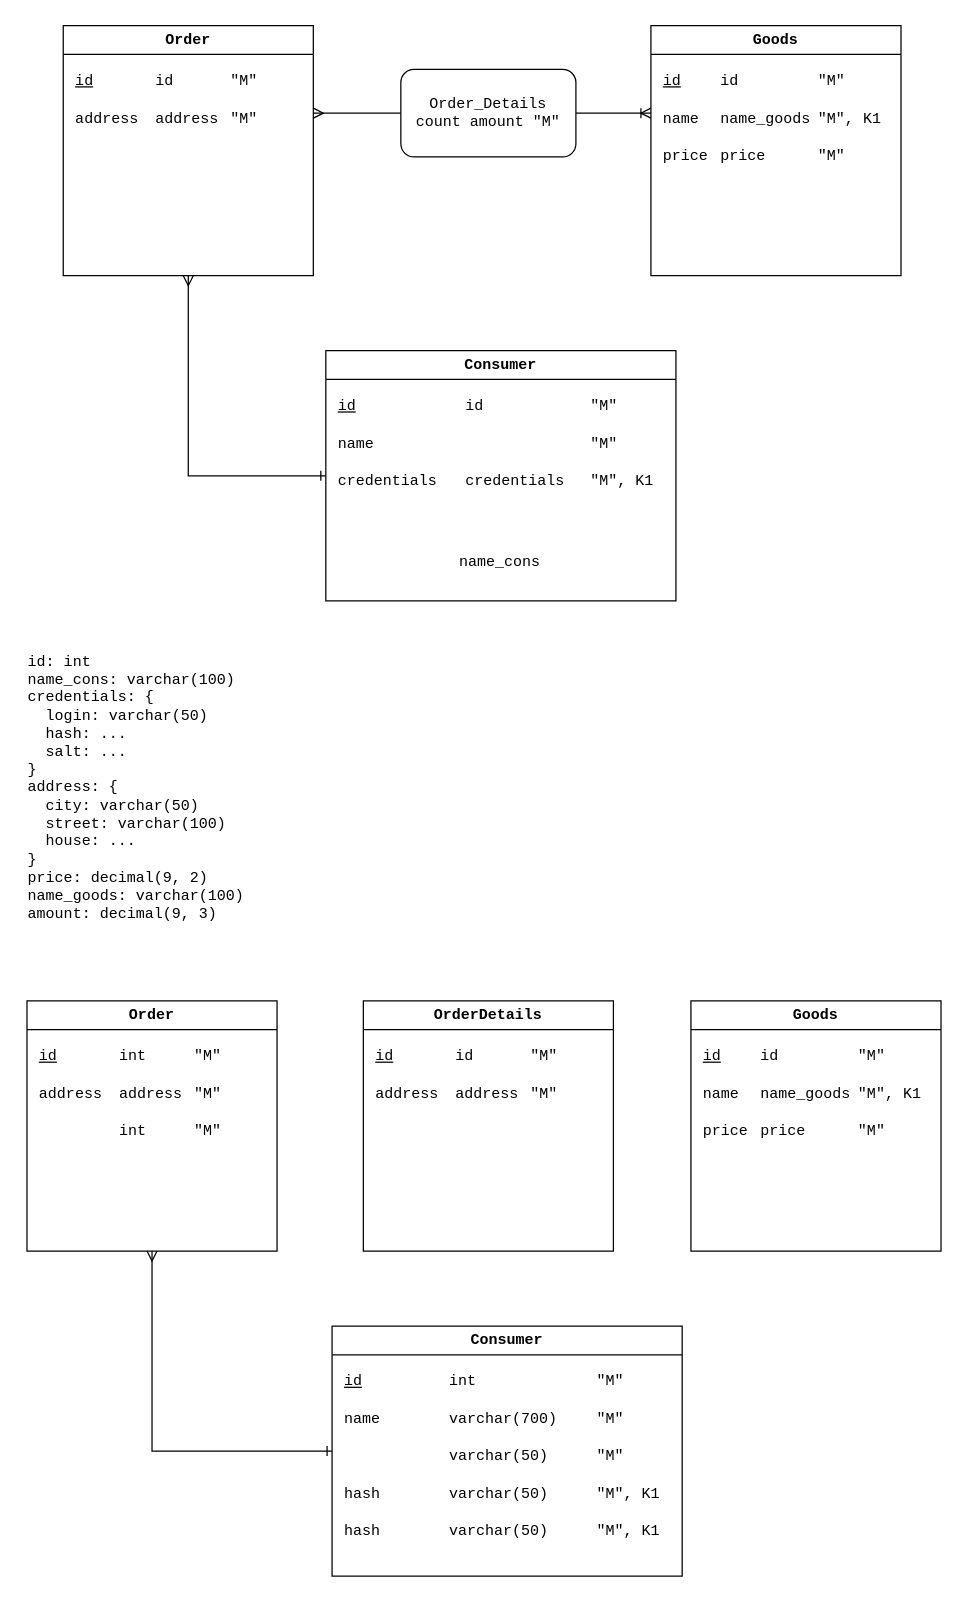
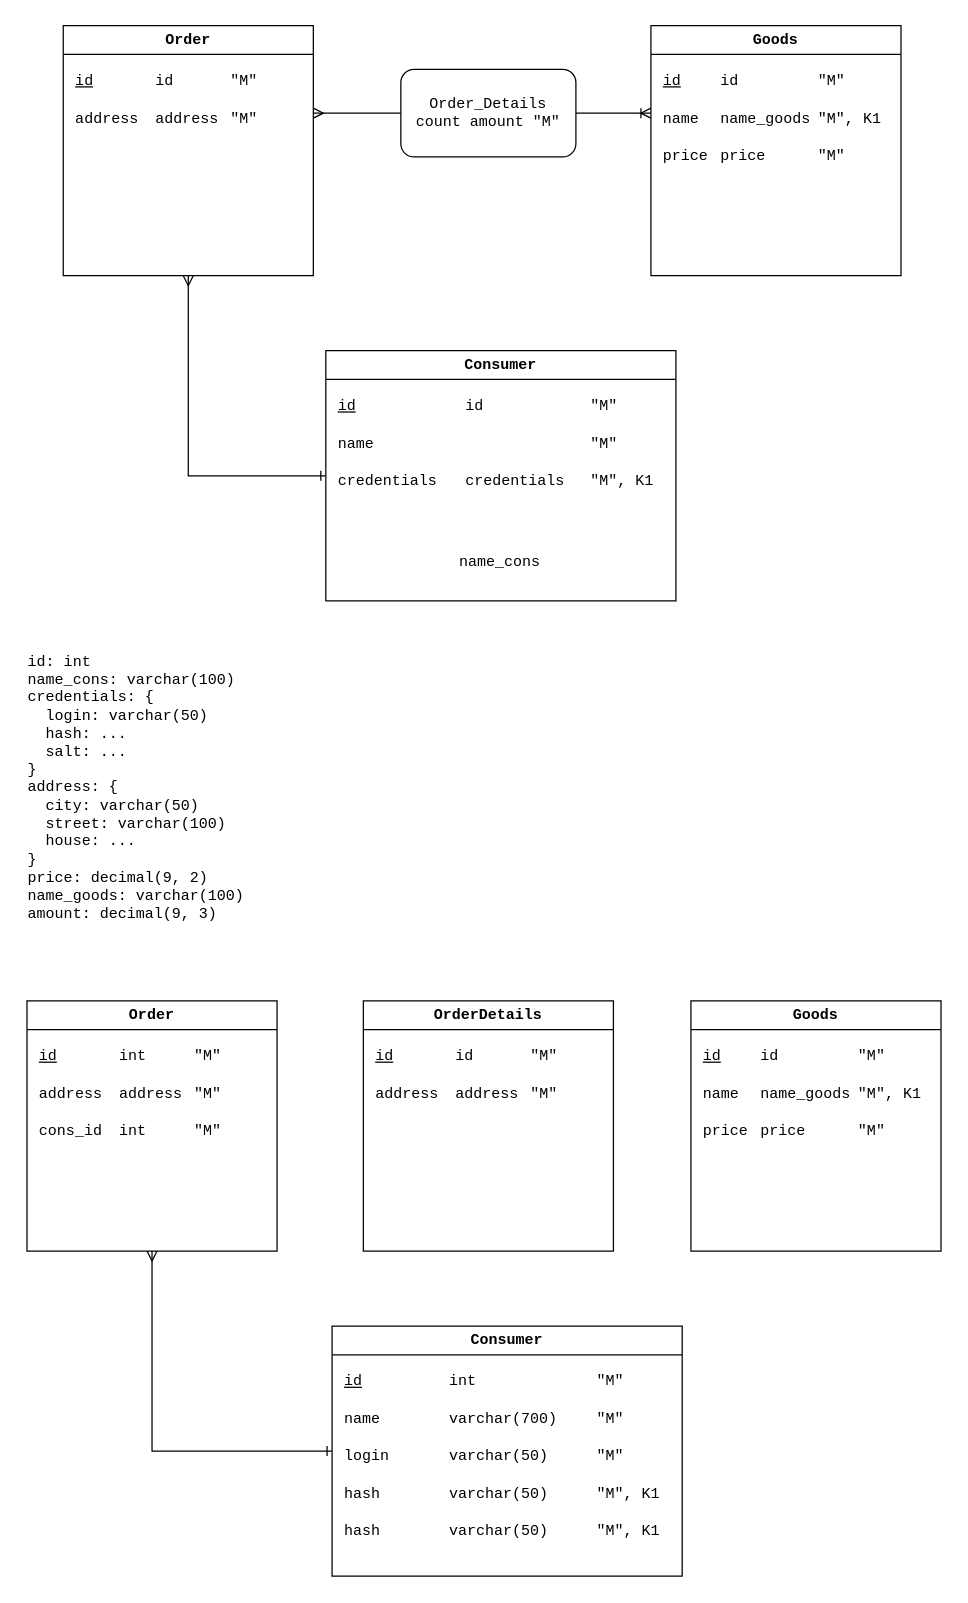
none -> (74, 1132)
none -> (379, 1457)
